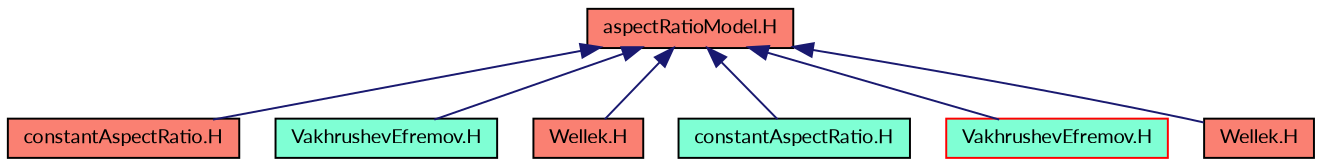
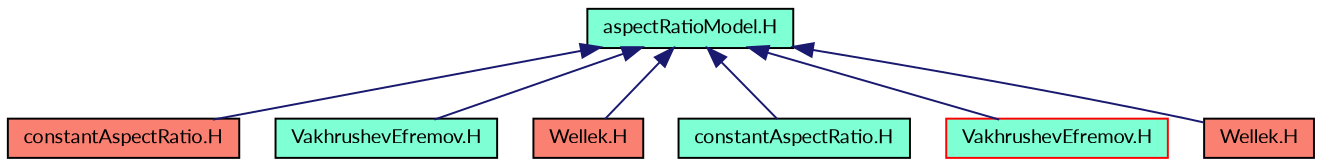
(690, 28) -> (690, 28)
